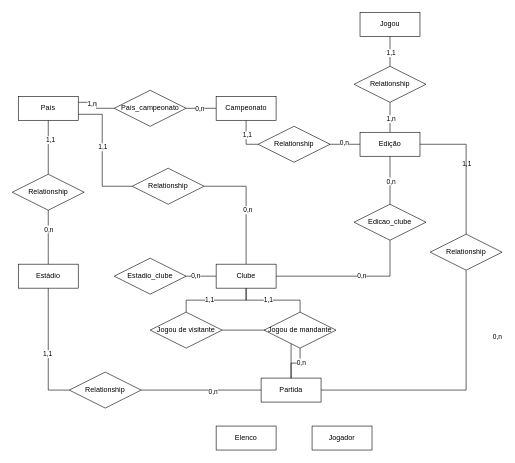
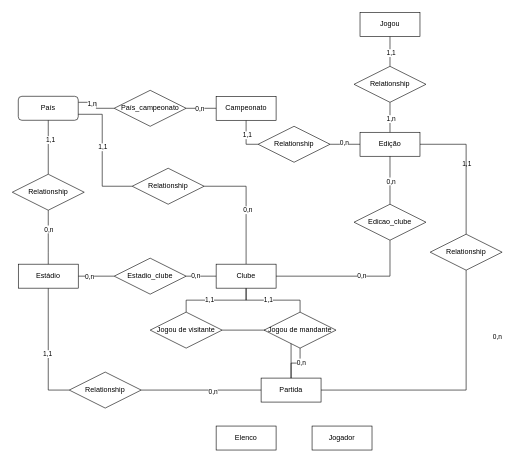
(48, 108) -> (48, 108)
none -> (96, 276)
